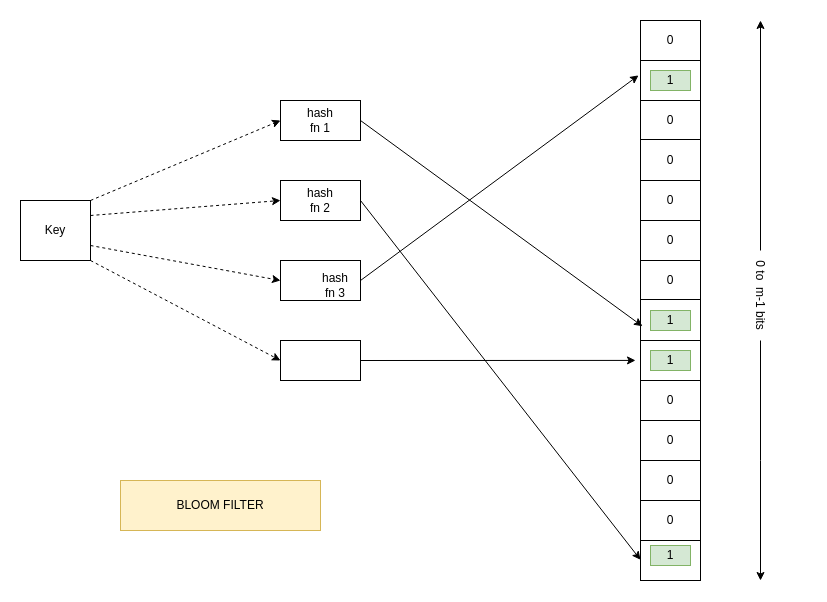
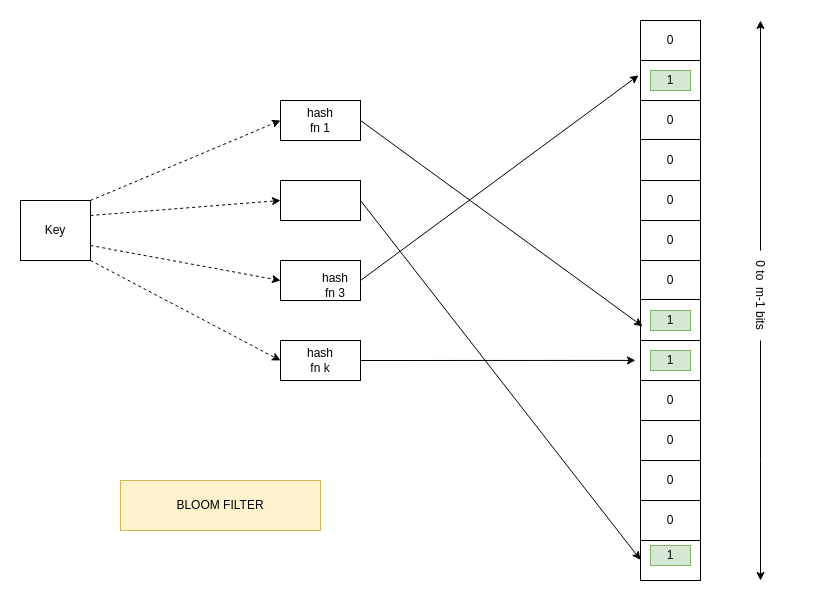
(321, 201) -> none
none -> (321, 361)
